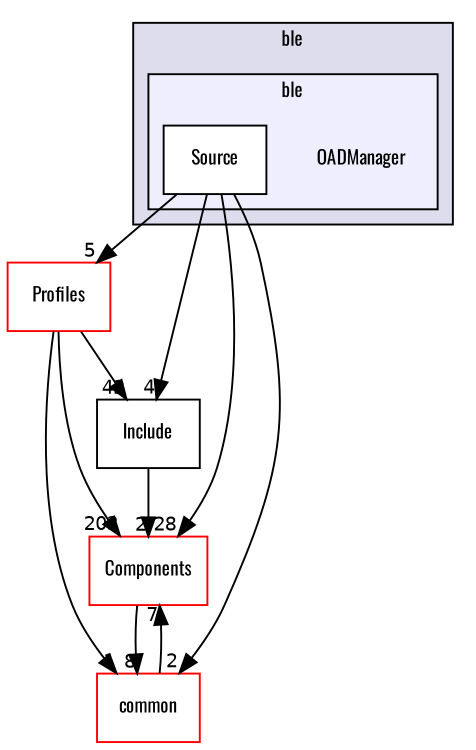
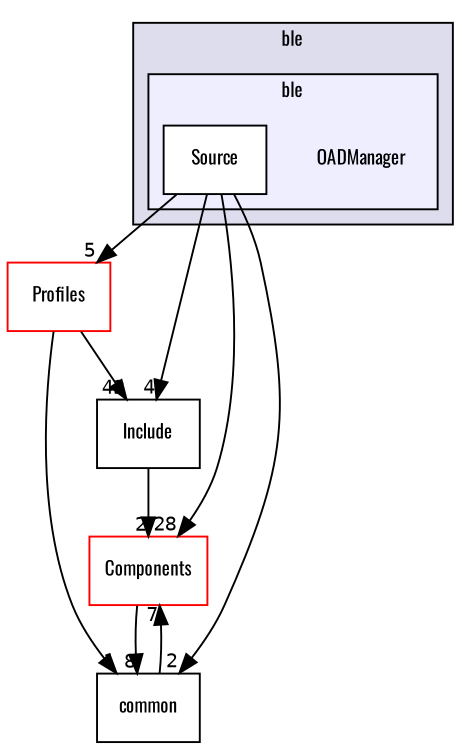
(69, 430) -> none
(148, 708) -> (148, 708)
